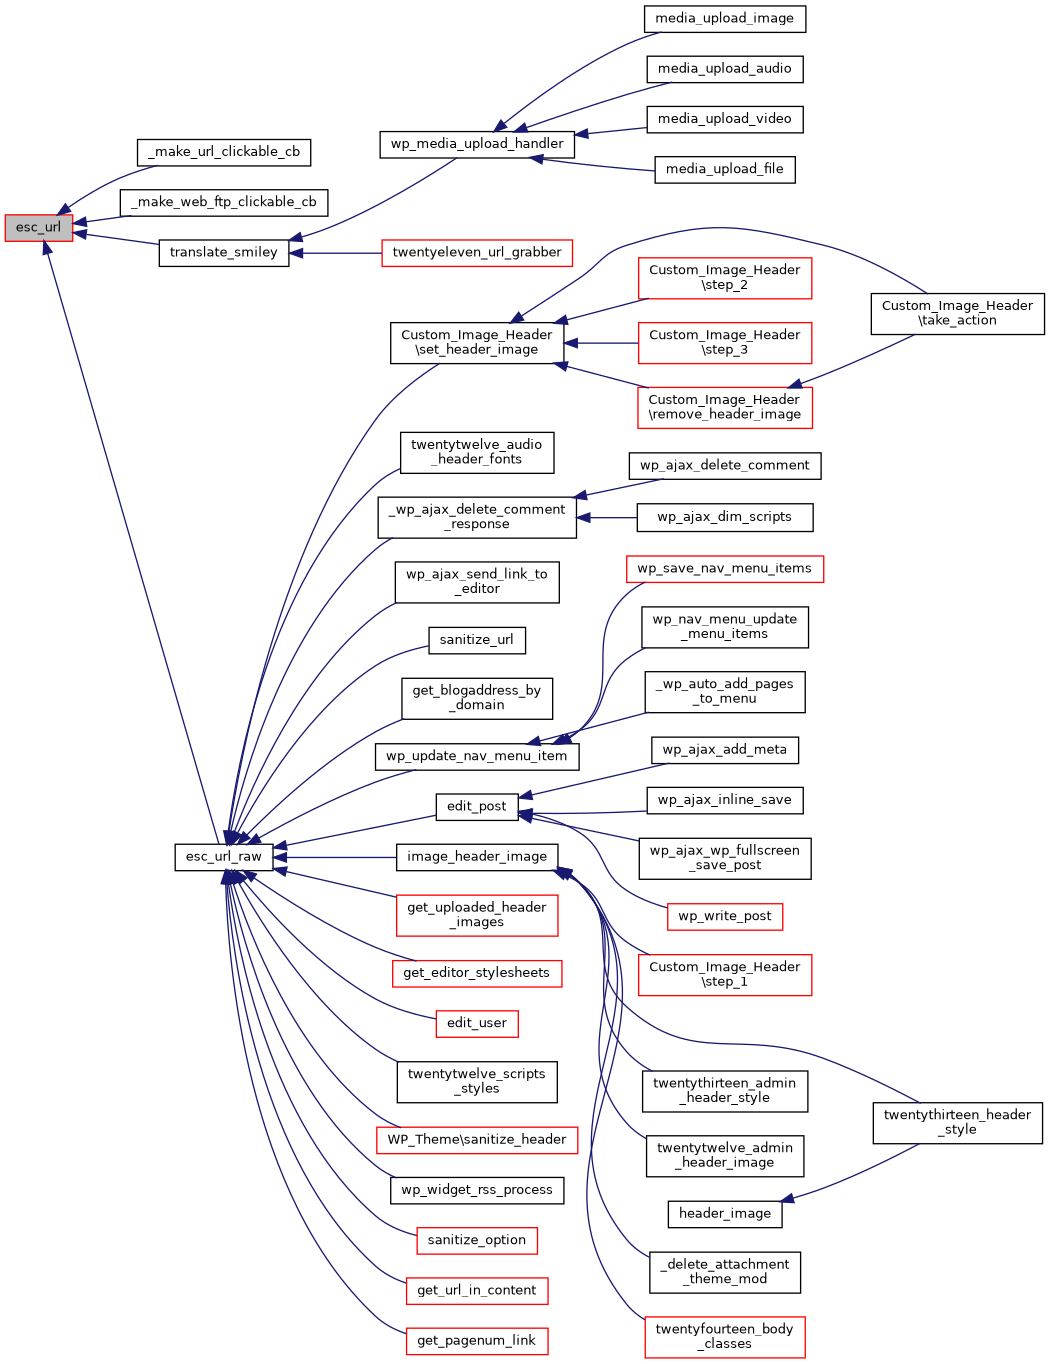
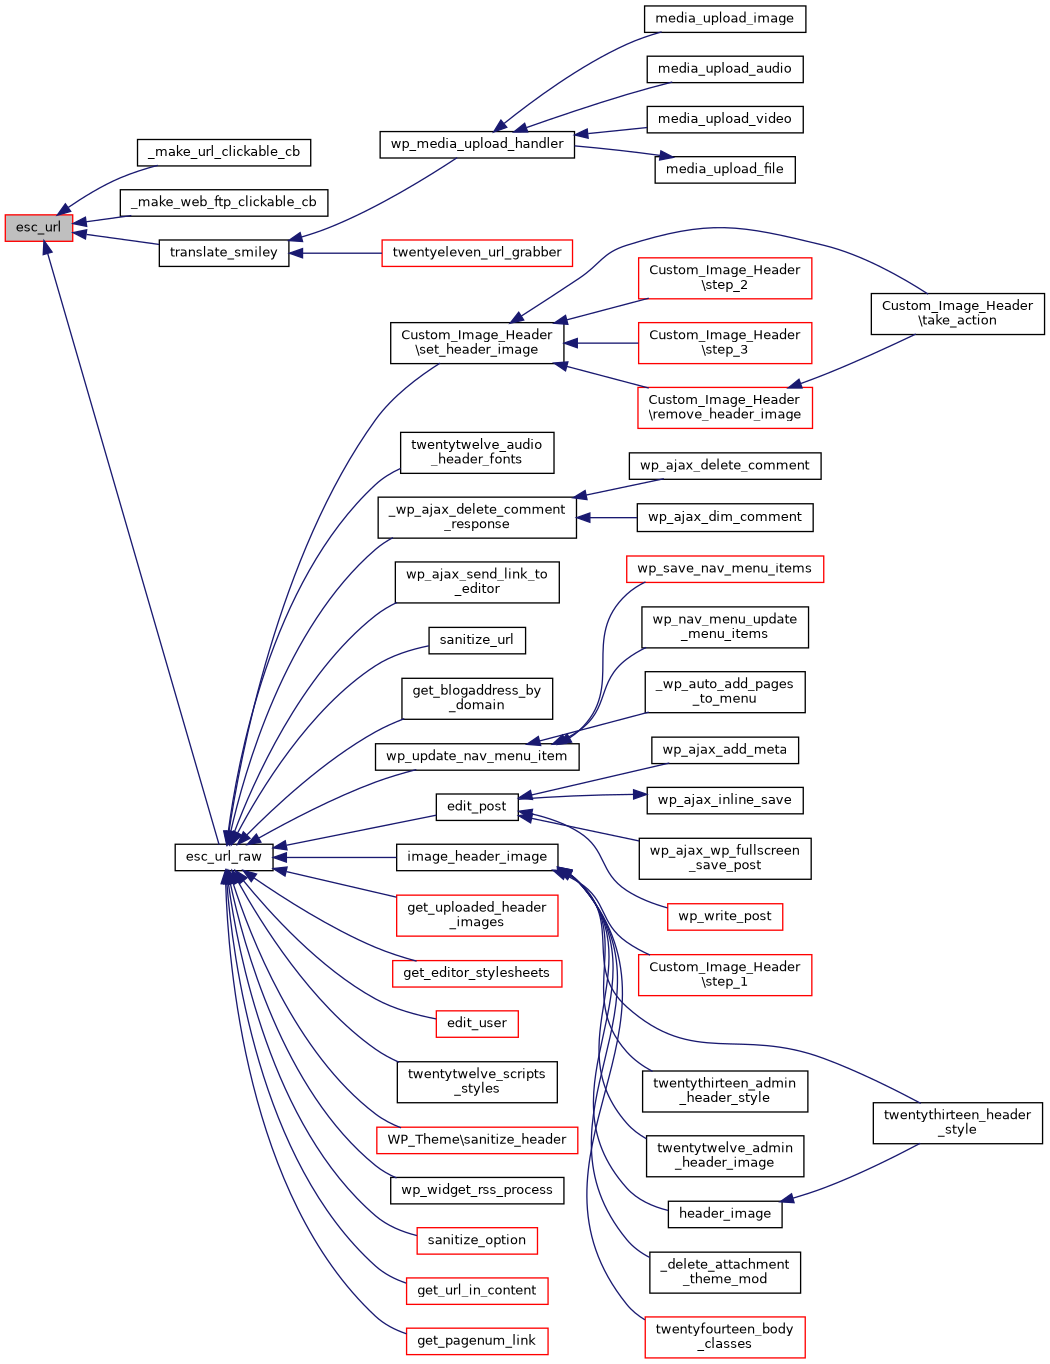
(599, 166) -> (617, 150)
(725, 518) -> (725, 518)
(589, 813) -> (576, 796)
none -> (602, 1147)
